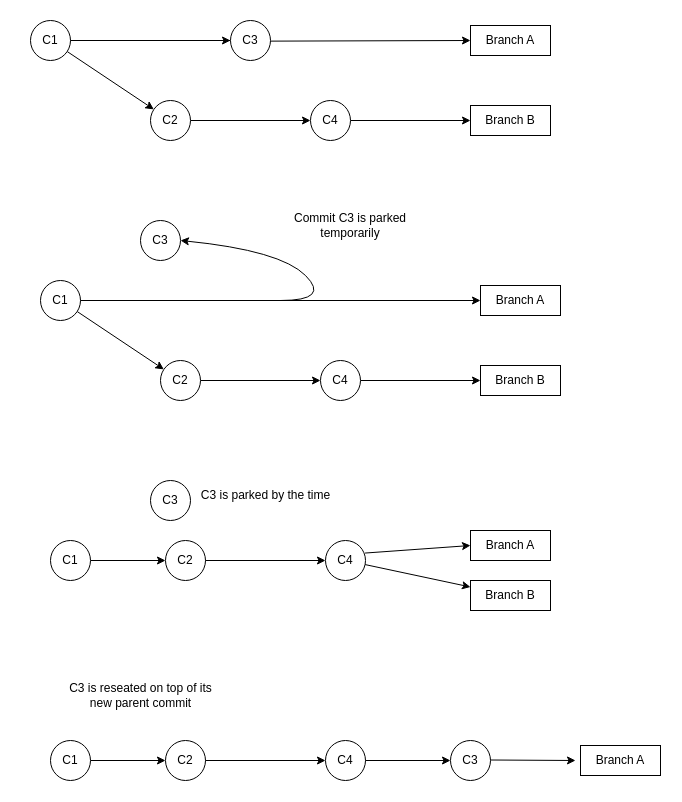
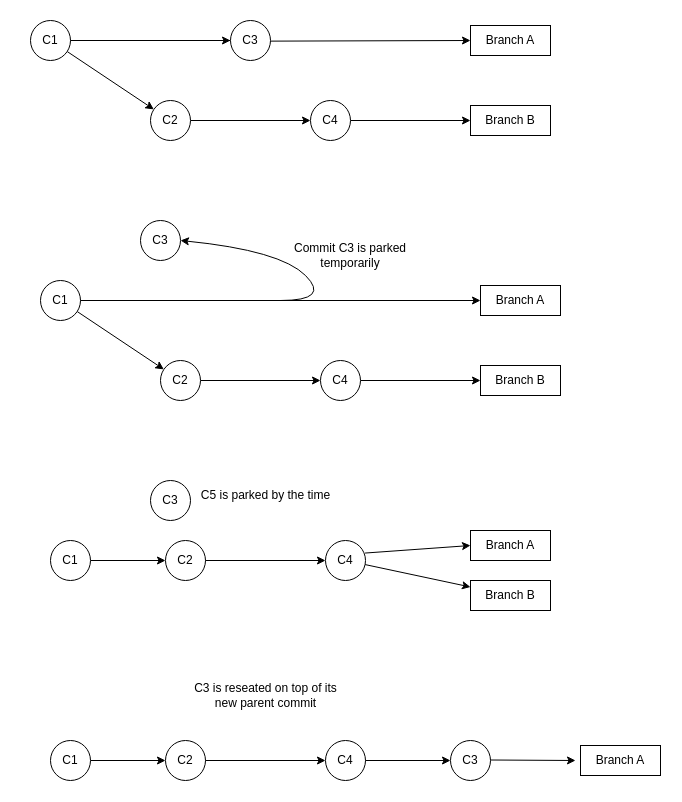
(351, 226) -> (351, 256)
(266, 496) -> (266, 496)
(141, 696) -> (266, 696)
